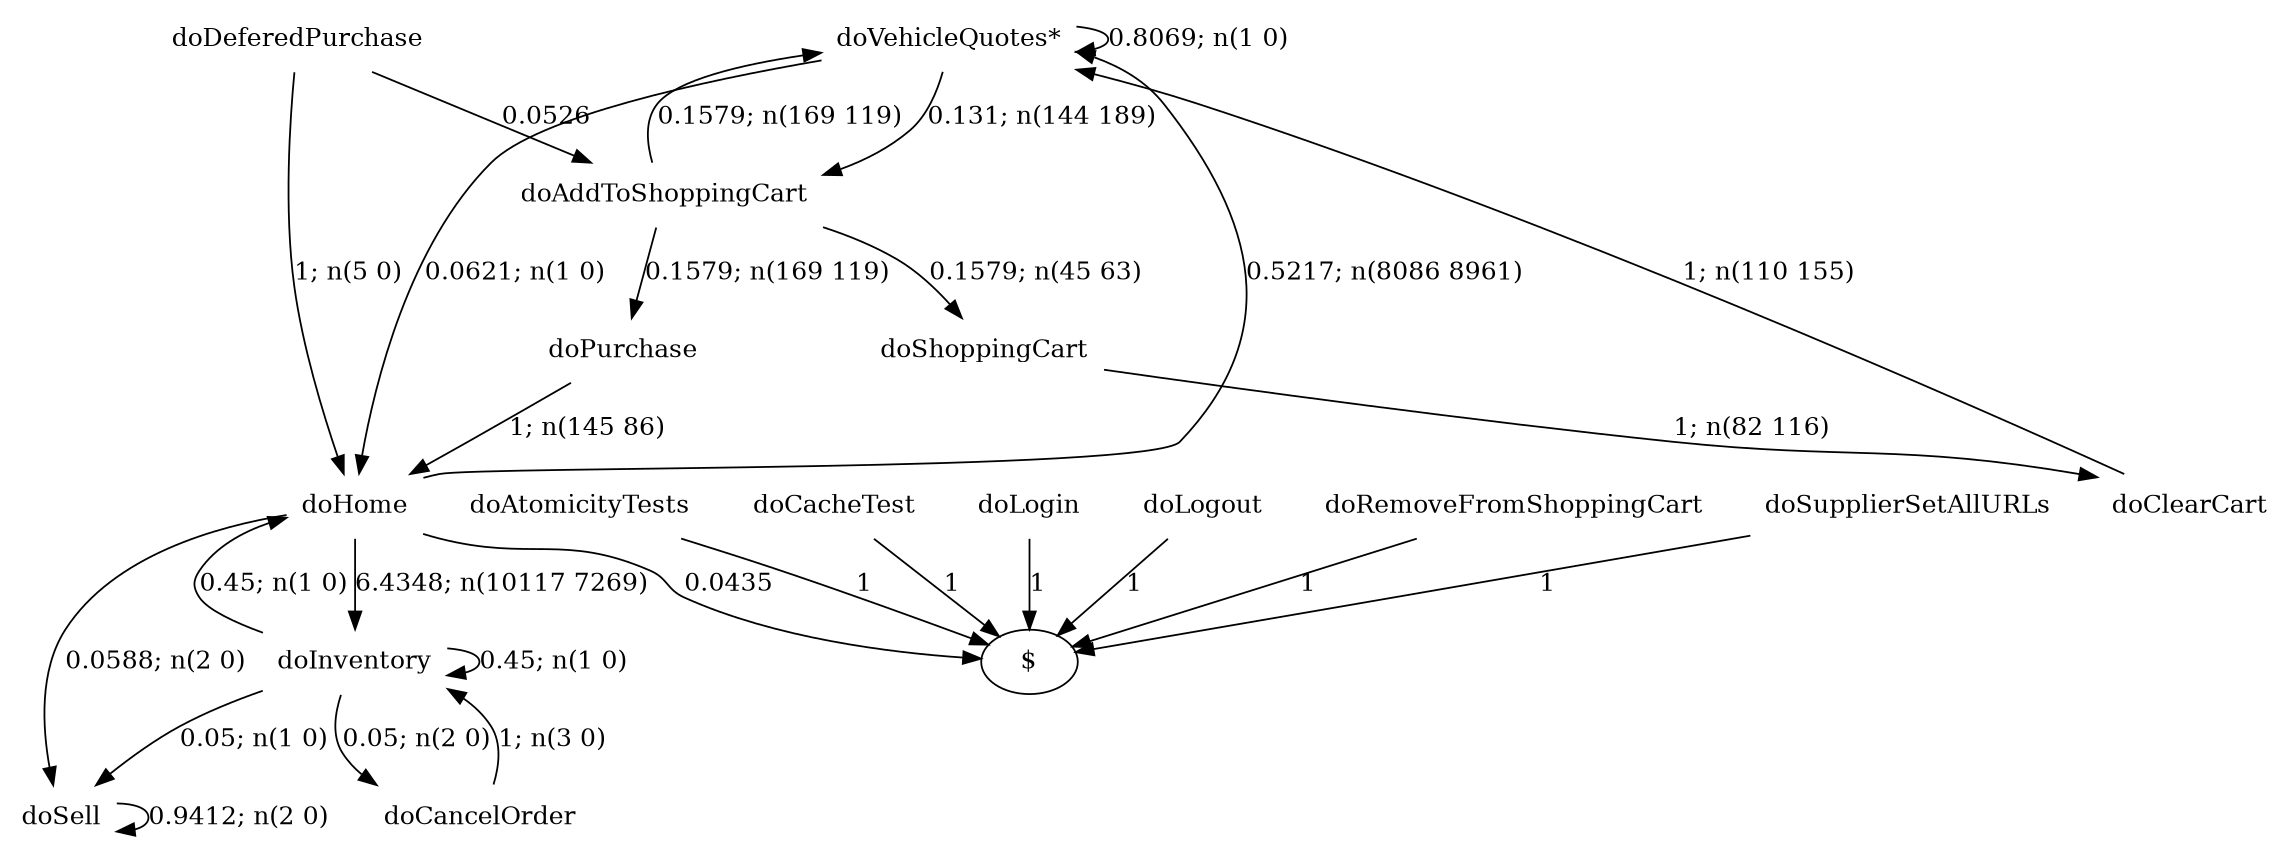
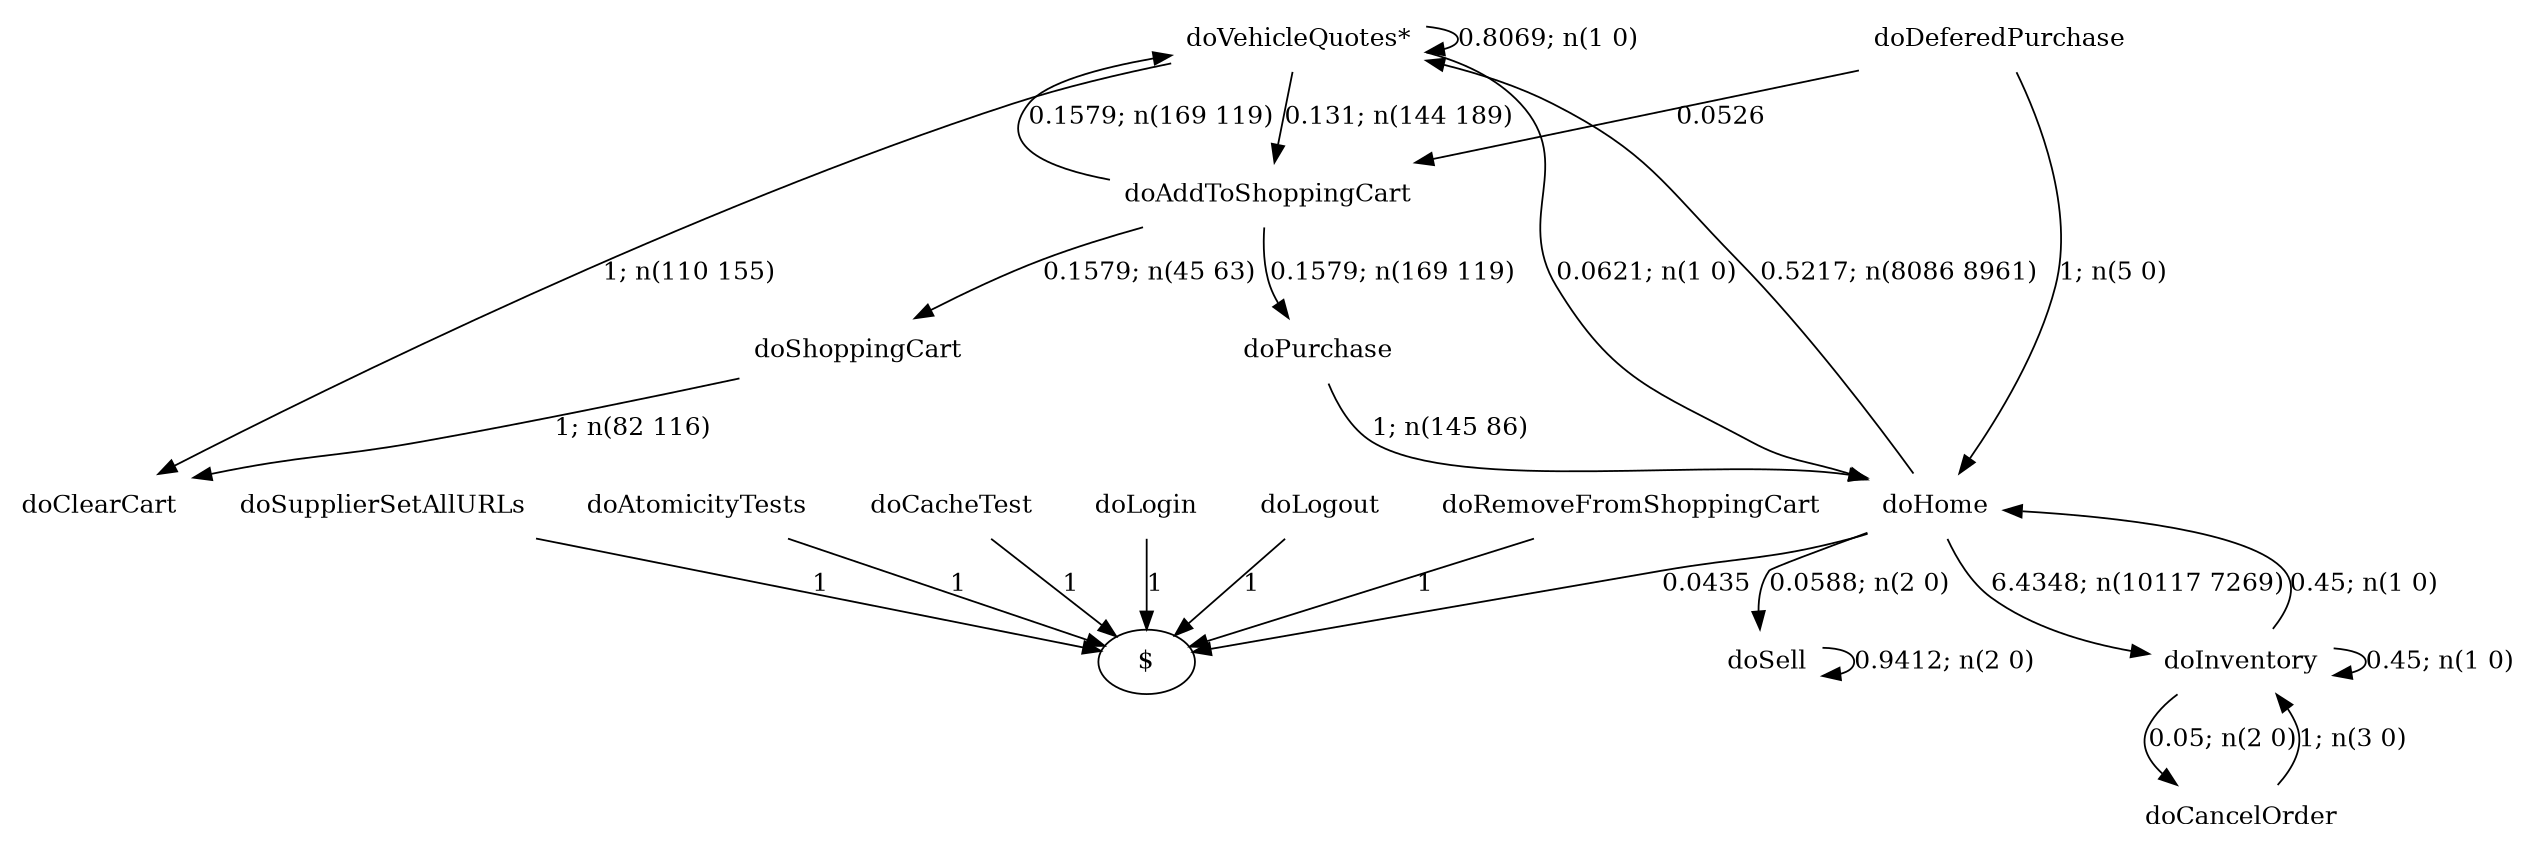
(1616, 257) -> (662, 237)
(182, 725) -> none
